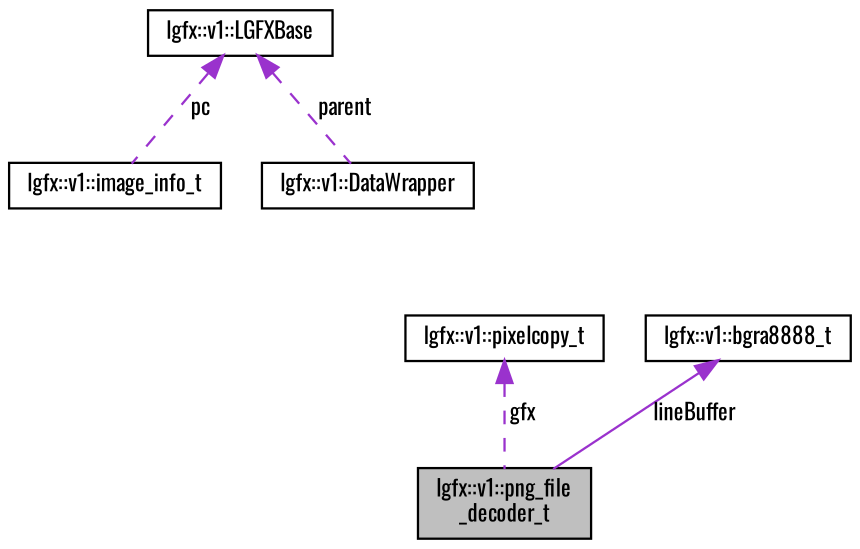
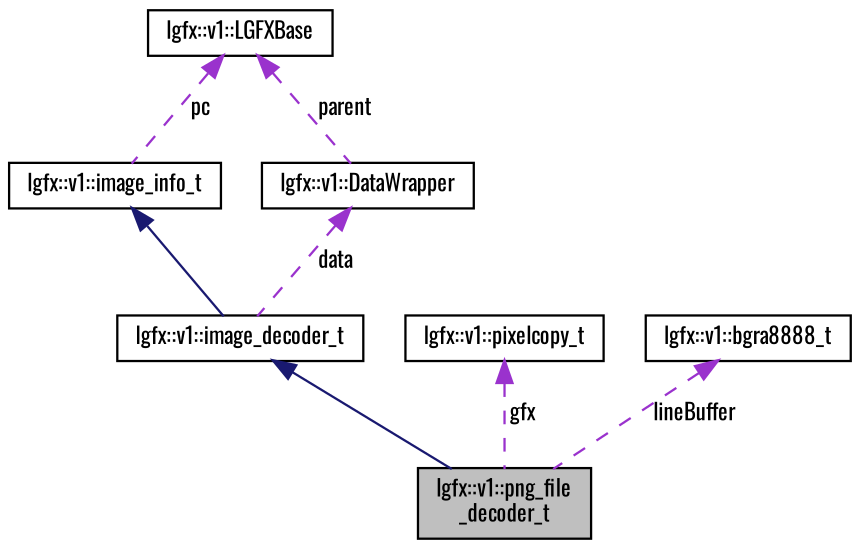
none -> (240, 338)
(626, 421) -> (626, 421)
